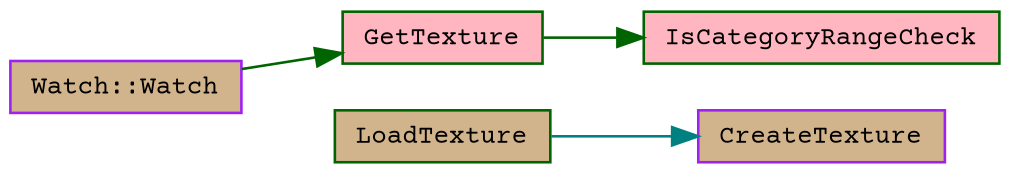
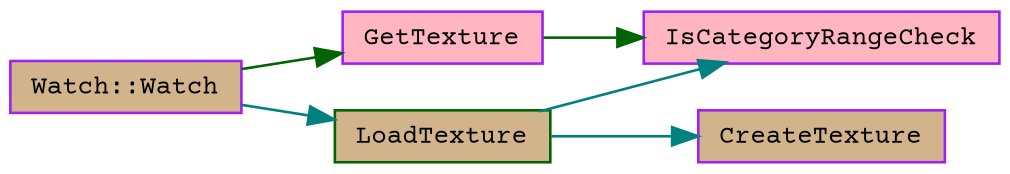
(443, 38) -> (443, 38)
(822, 38) -> (822, 38)
none -> (620, 90)
none -> (275, 110)
